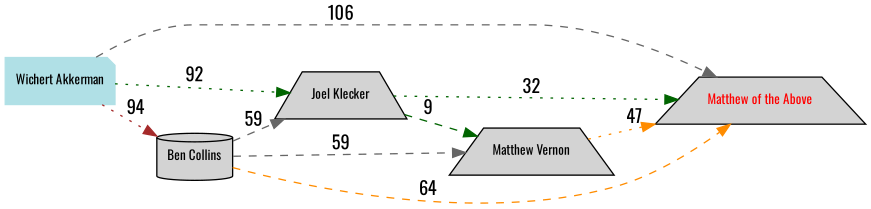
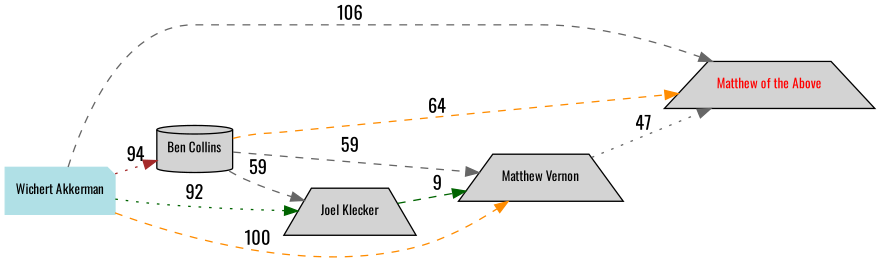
(529, 98) -> none
(615, 133) -> (645, 136)
none -> (308, 256)
